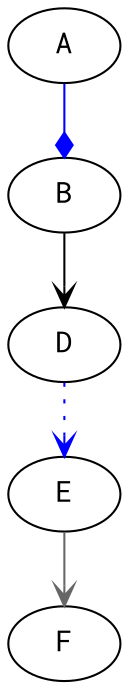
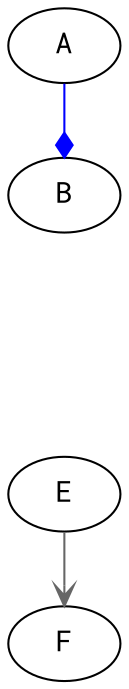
(64, 345) -> none
